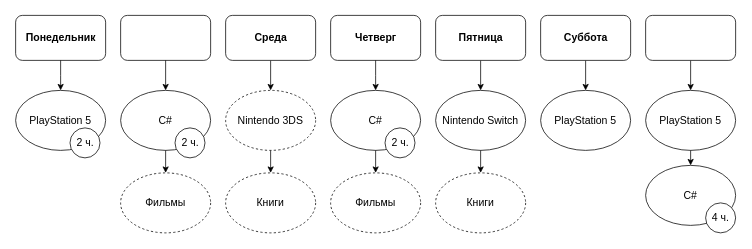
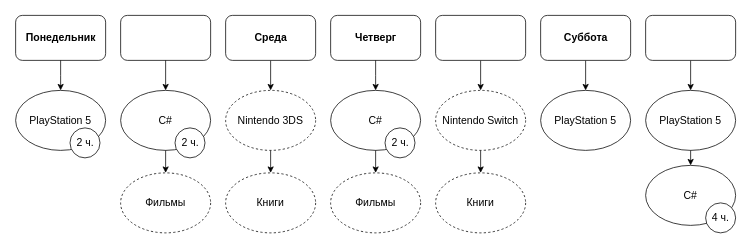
(480, 38) -> none
(480, 120) -> (480, 120)
